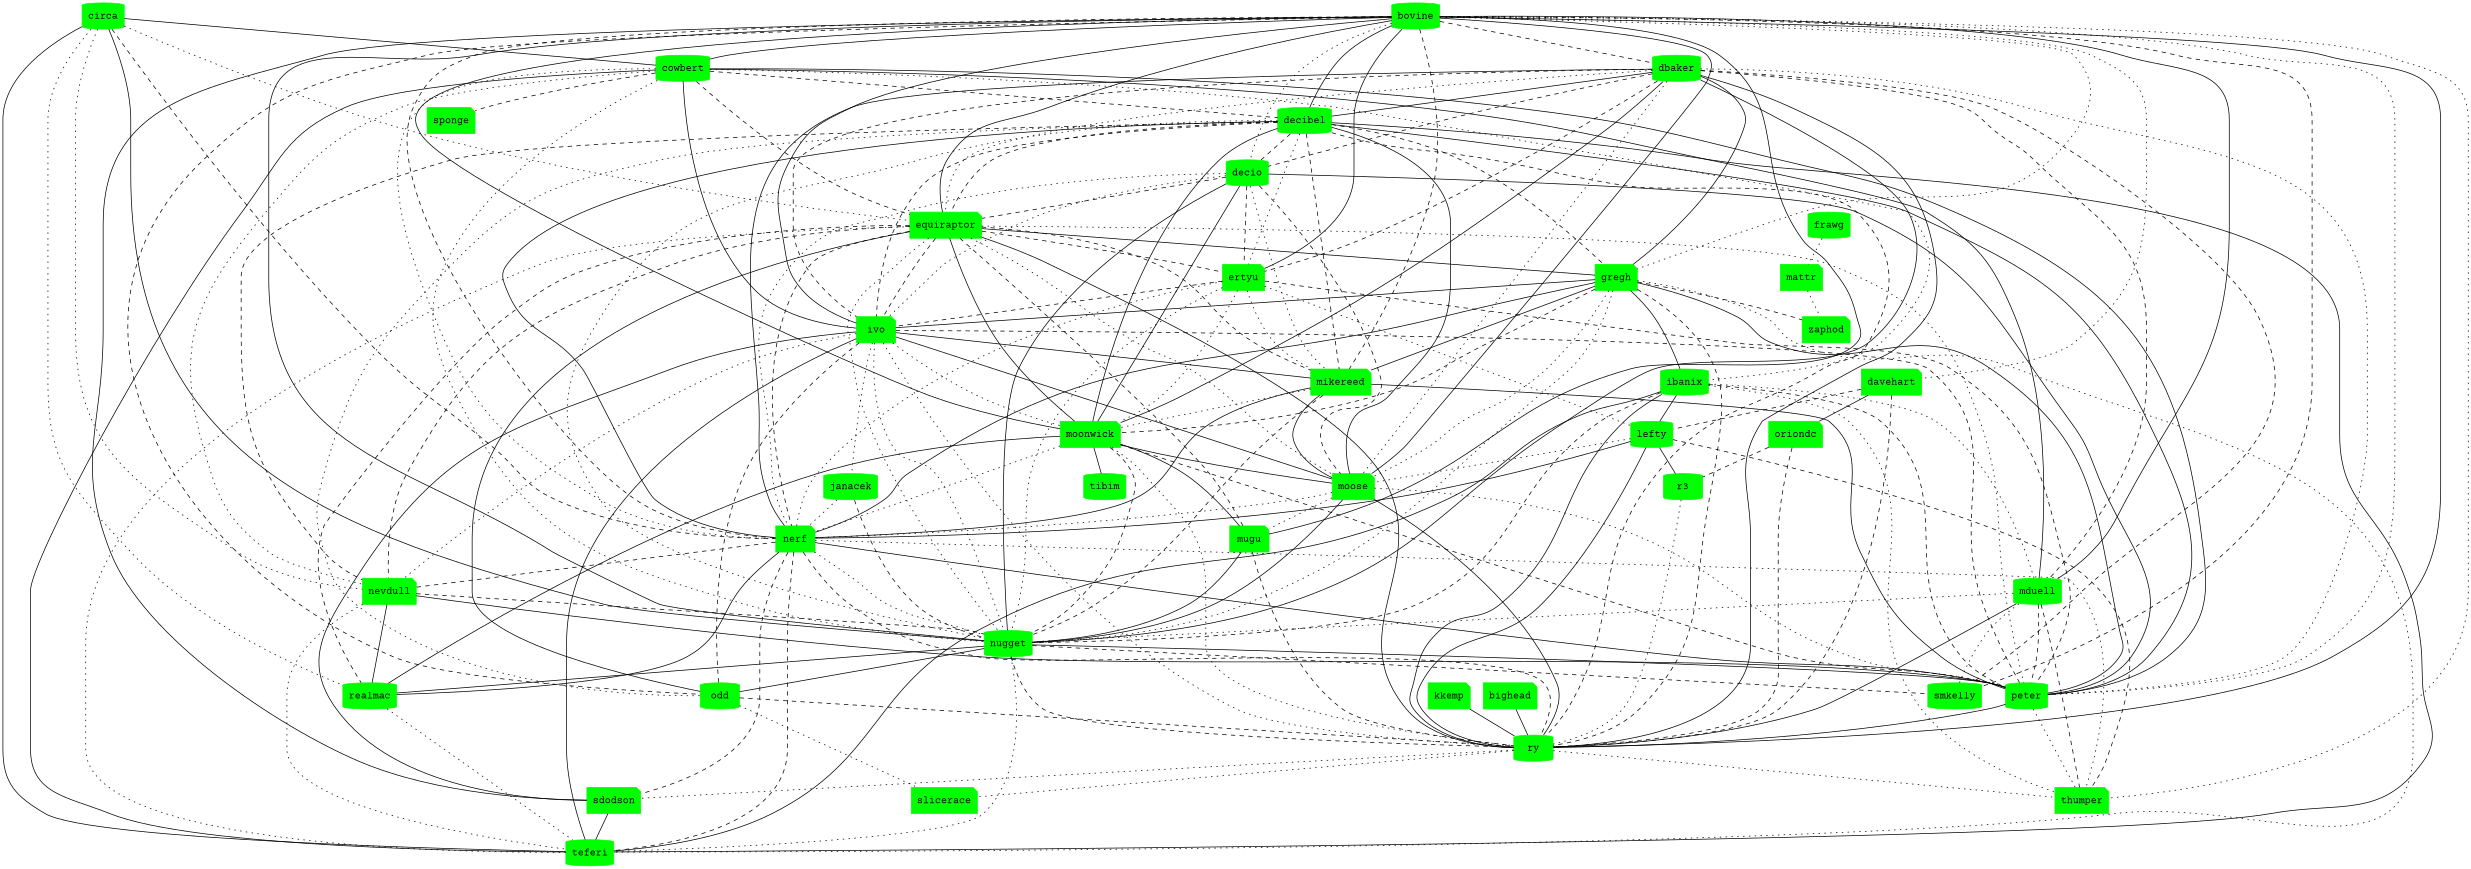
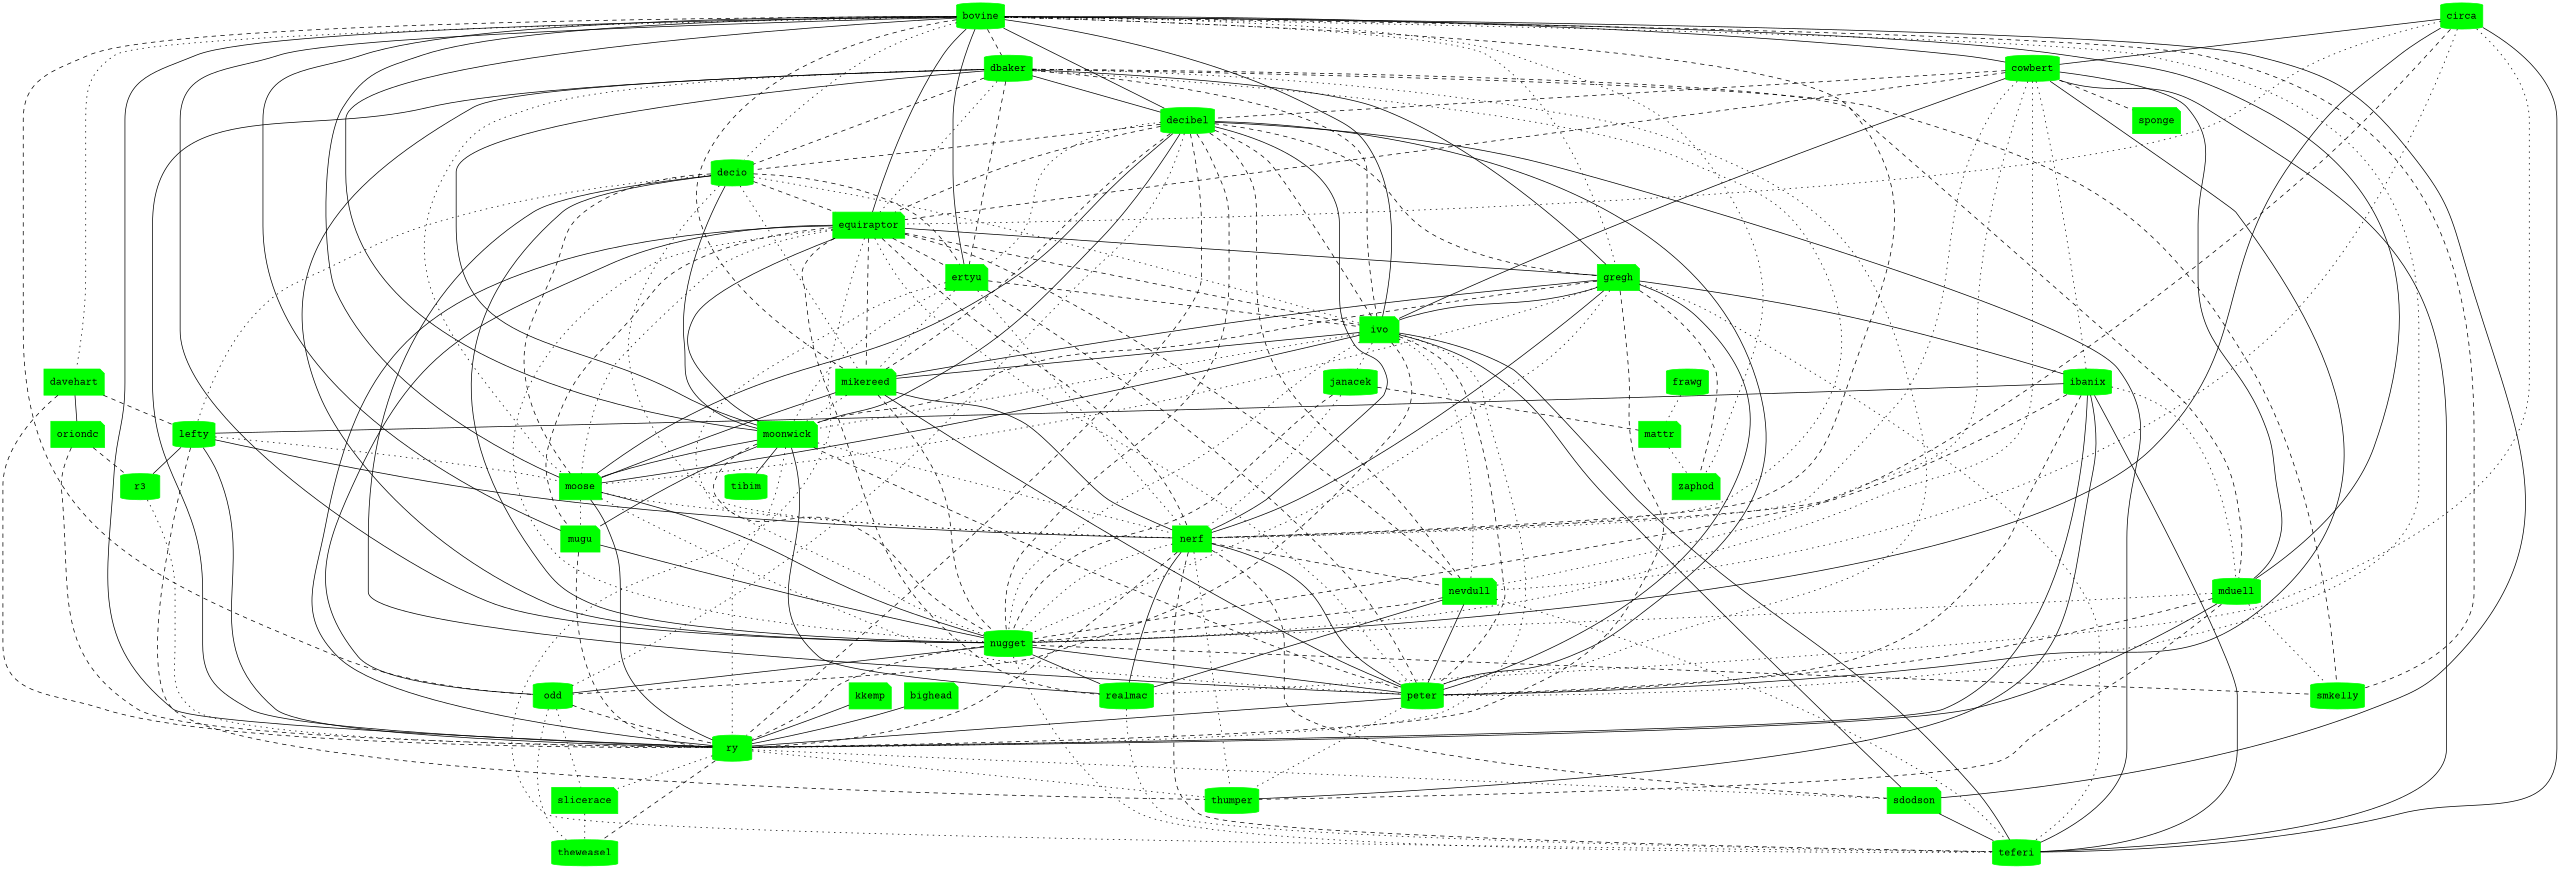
(2428, 70) -> (1537, 63)
(1018, 87) -> (1813, 249)
(637, 269) -> (1157, 428)
(1448, 356) -> (414, 230)
none -> (1508, 409)
(1891, 554) -> (1797, 752)
(2082, 800) -> (1232, 800)
none -> (585, 853)
